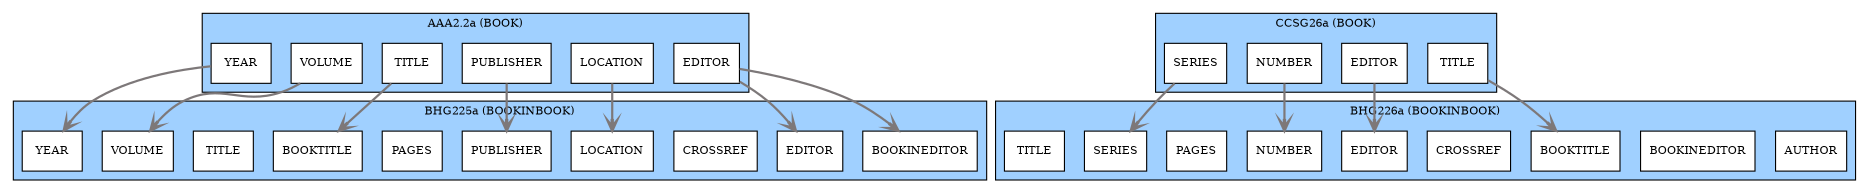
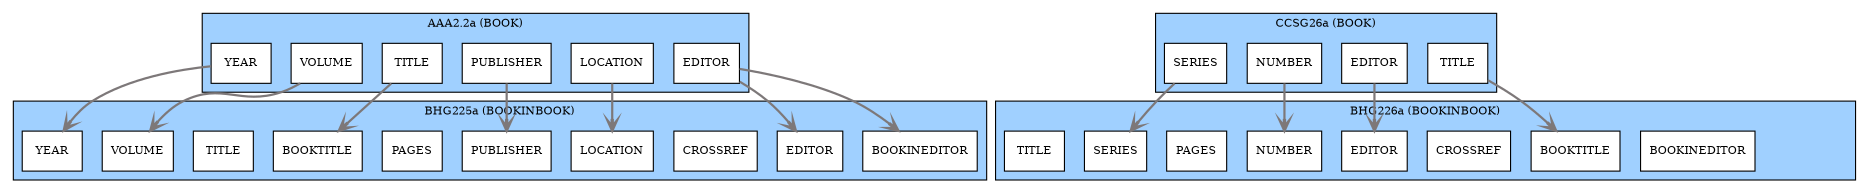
(1811, 151) -> none
